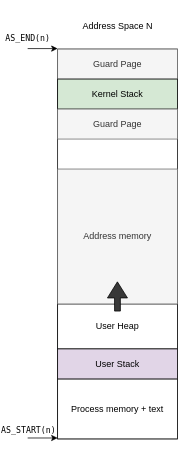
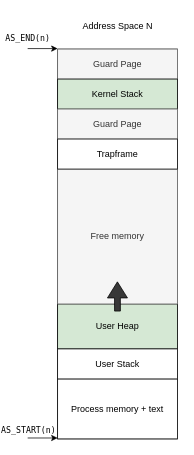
none -> (117, 154)
(117, 237) -> (117, 237)
(117, 327) -> (117, 327)
(117, 364) -> (117, 364)
